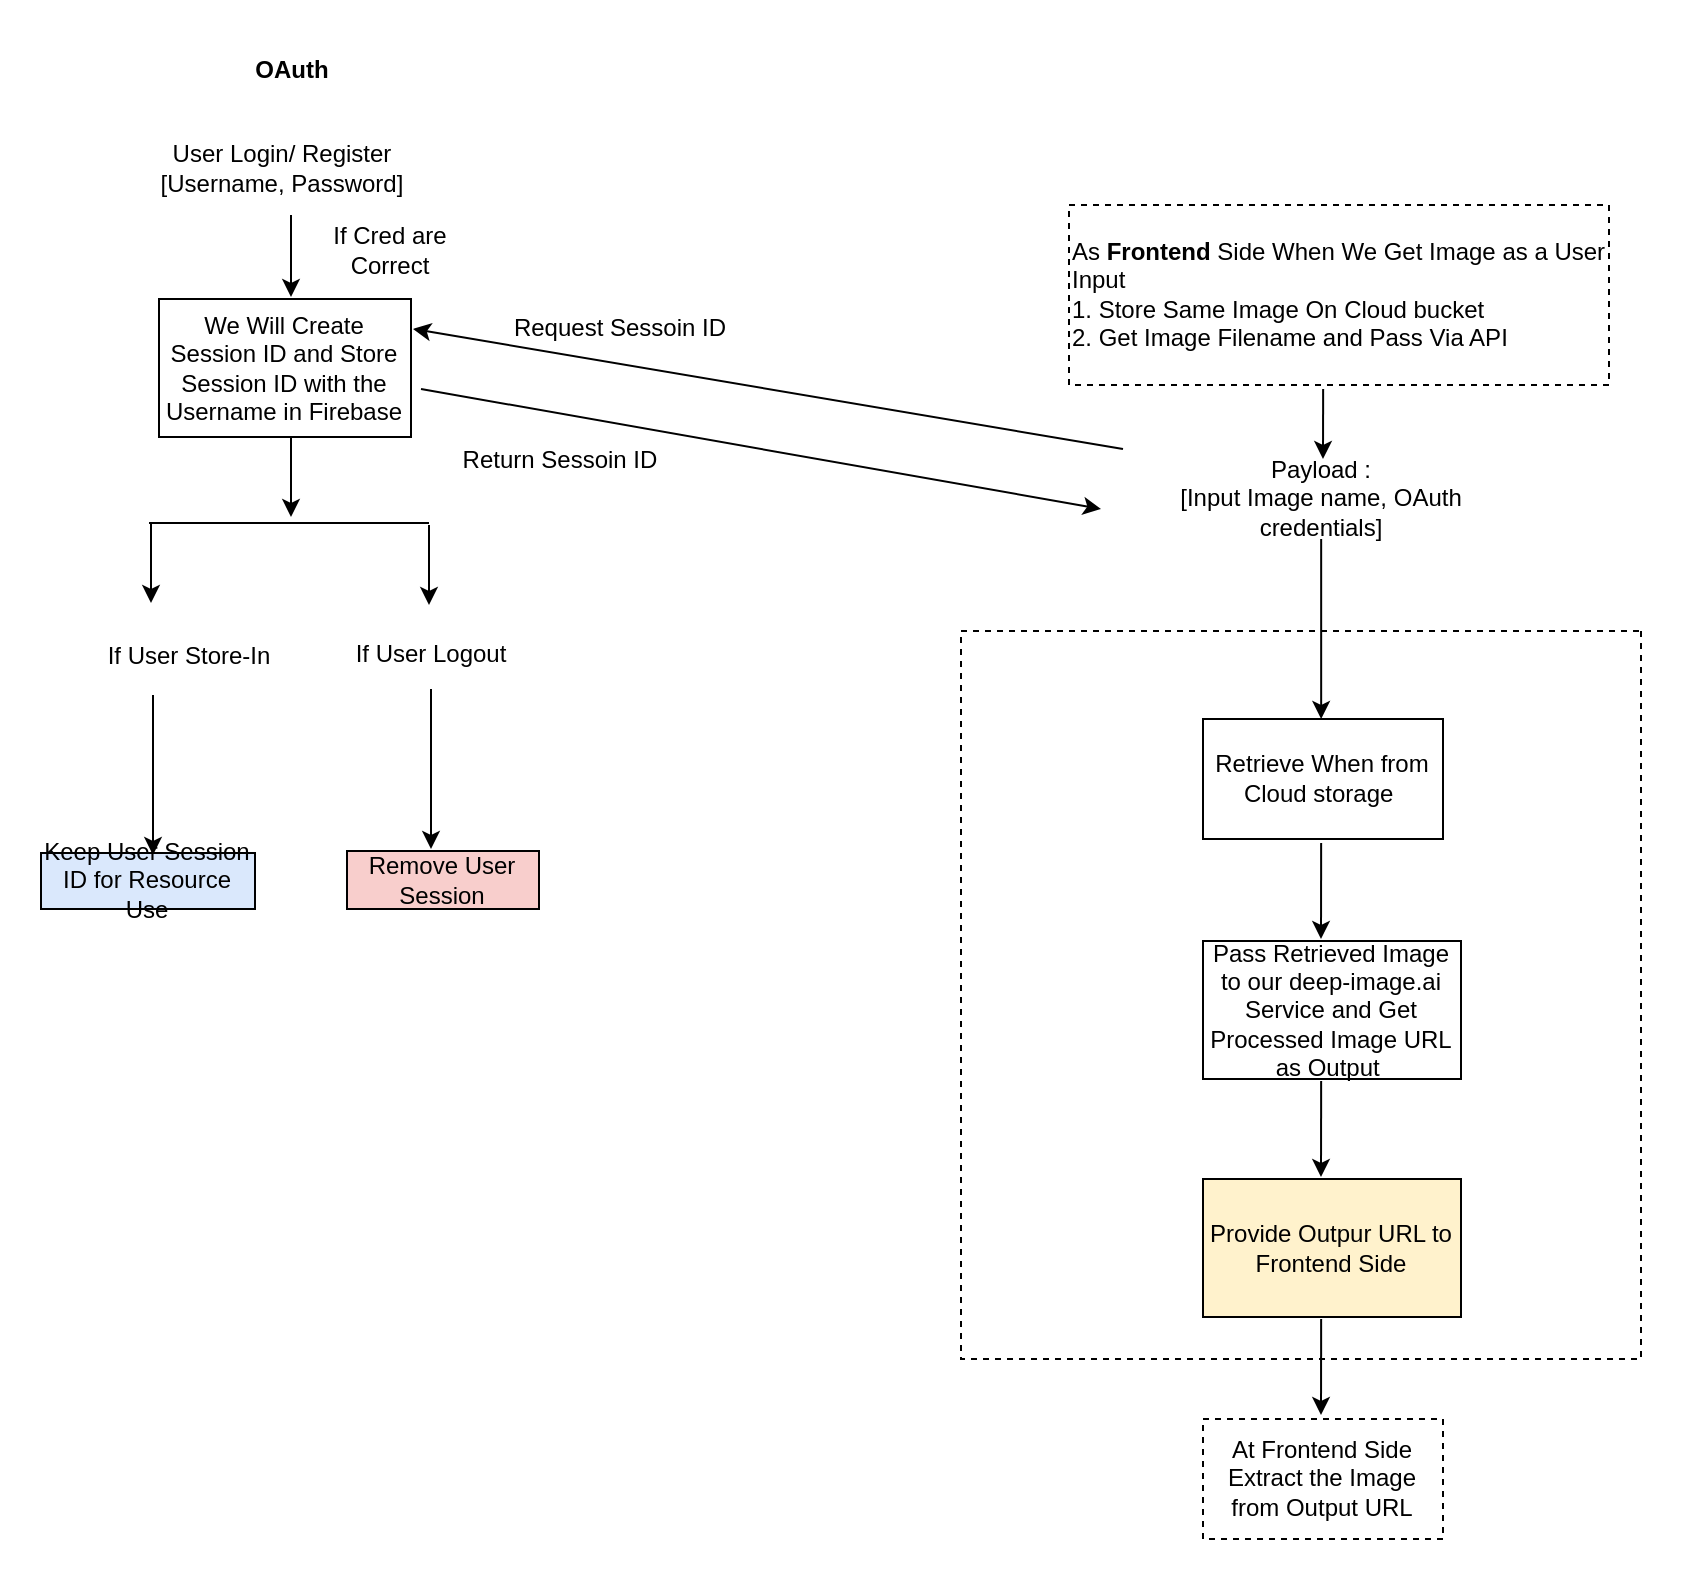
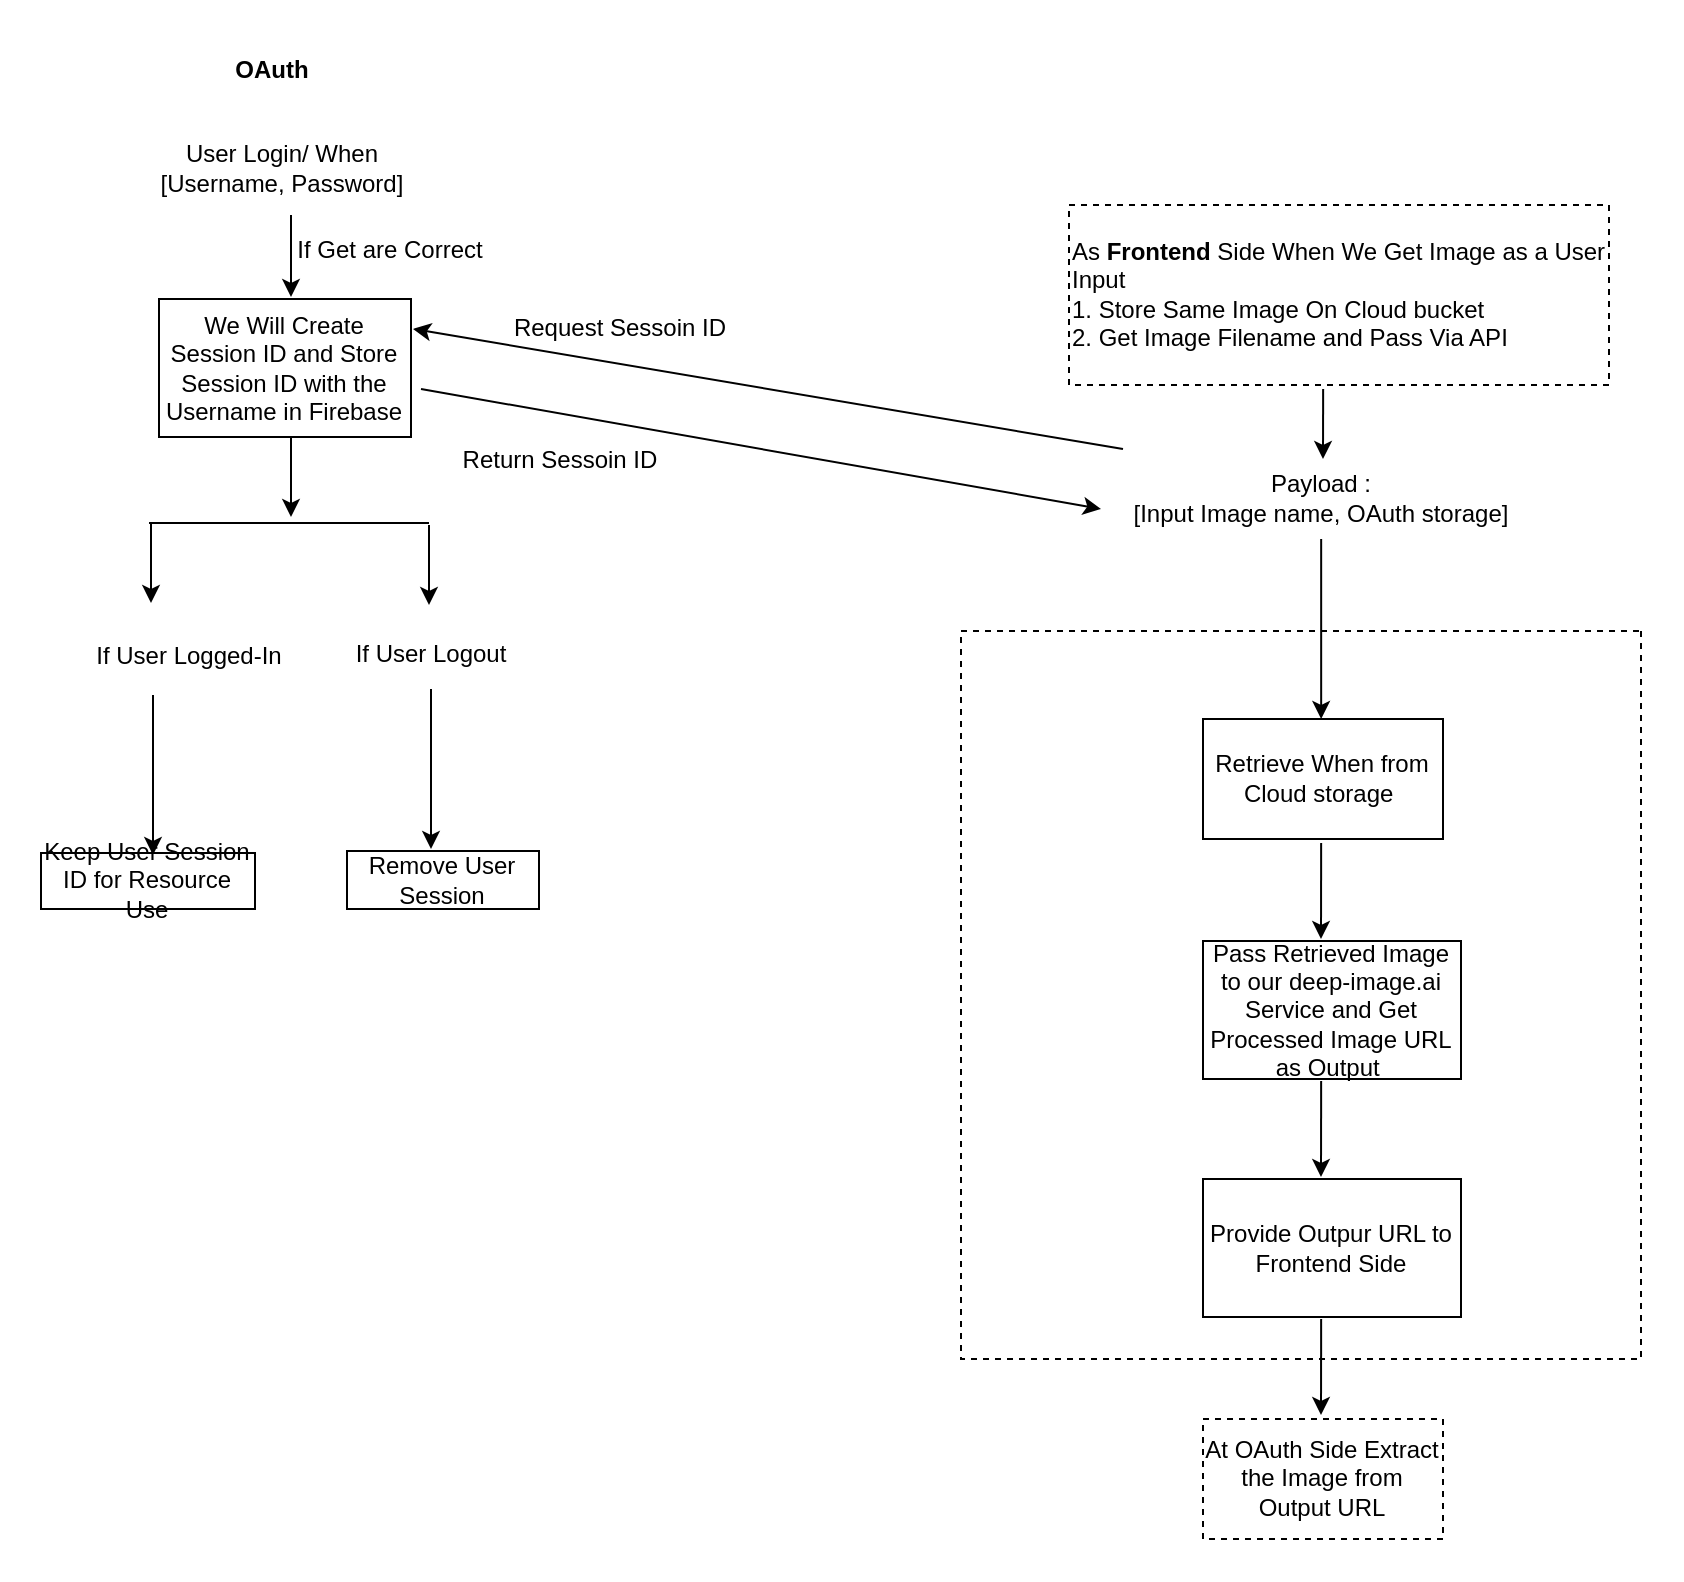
(293, 71) -> (273, 71)
(283, 169) -> (283, 169)
(391, 251) -> (391, 251)
(1322, 499) -> (1322, 499)
(190, 657) -> (190, 657)
(443, 880) -> (443, 880)
(148, 881) -> (148, 881)
(1332, 1248) -> (1332, 1248)
(1323, 1479) -> (1323, 1479)
